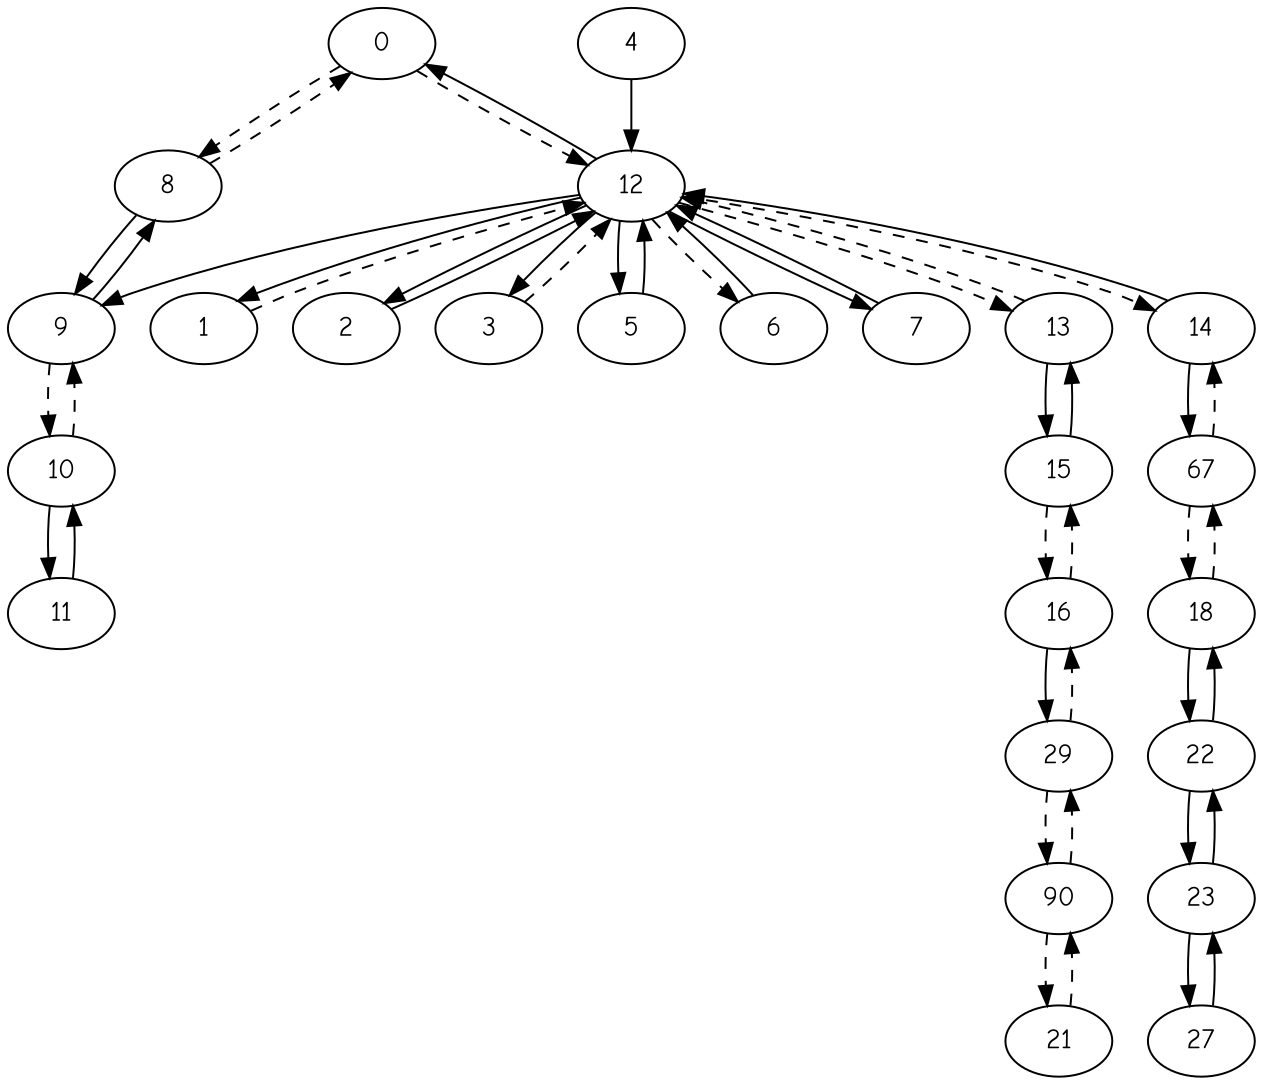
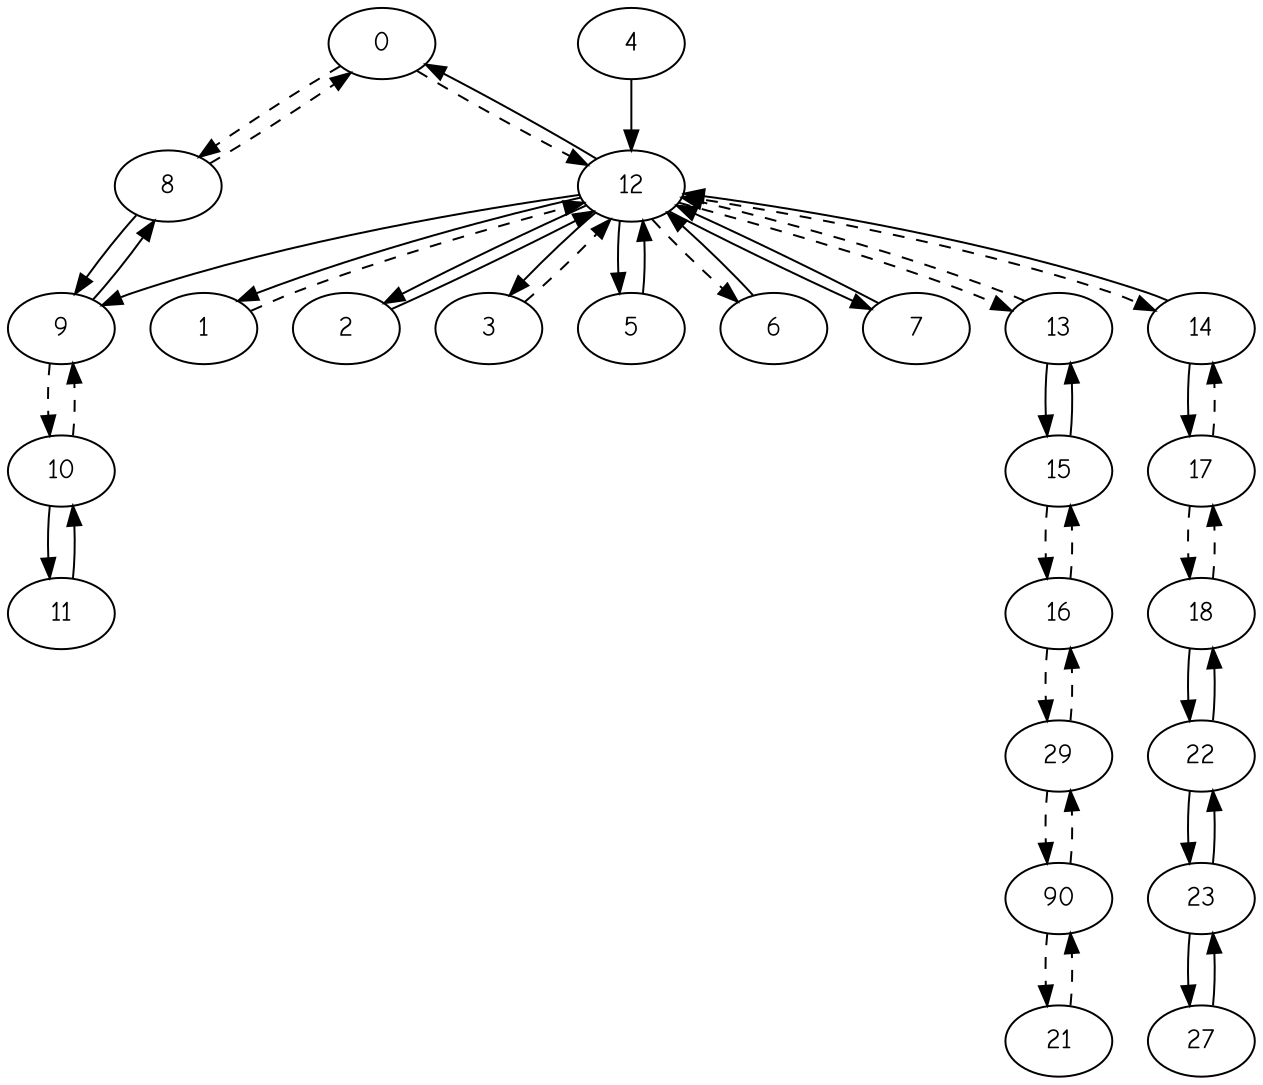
(1201, 471) -> (1201, 471)
(1046, 675) -> (1046, 675)
